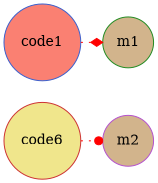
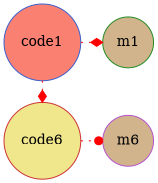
none -> (42, 85)
(128, 141) -> (128, 141)
